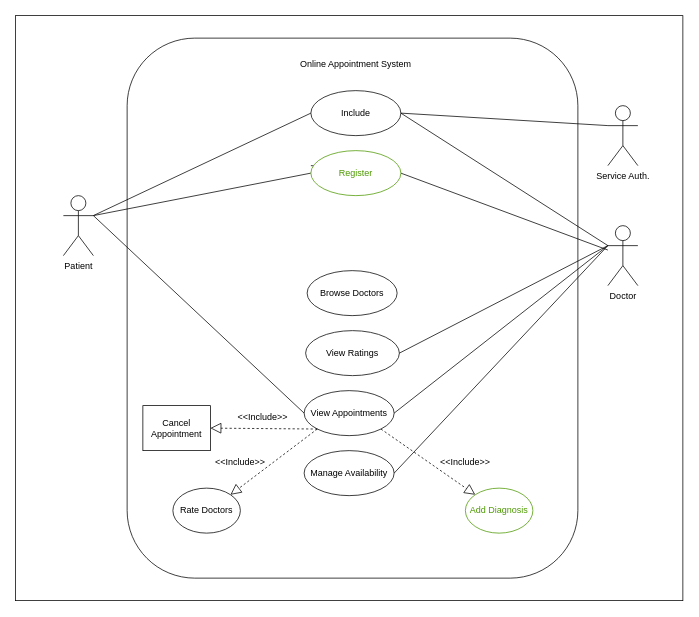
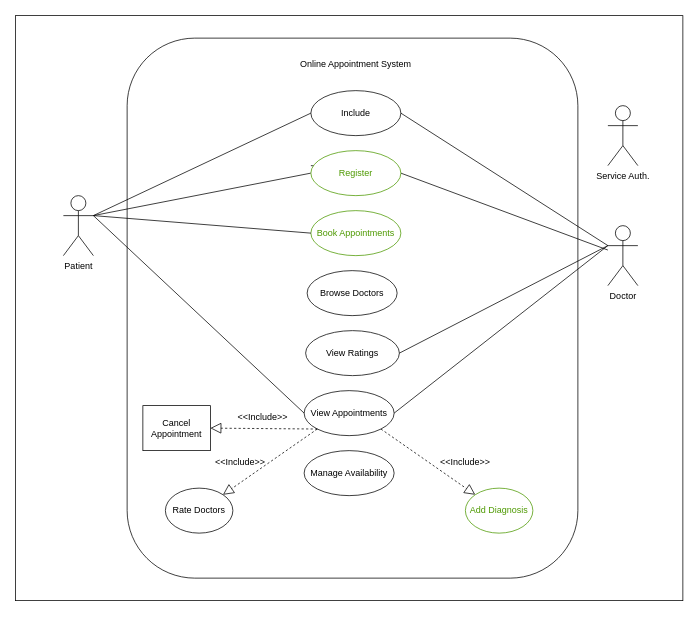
(505, 119) -> none
none -> (204, 224)
none -> (356, 233)
(499, 361) -> none
(207, 510) -> (199, 510)
